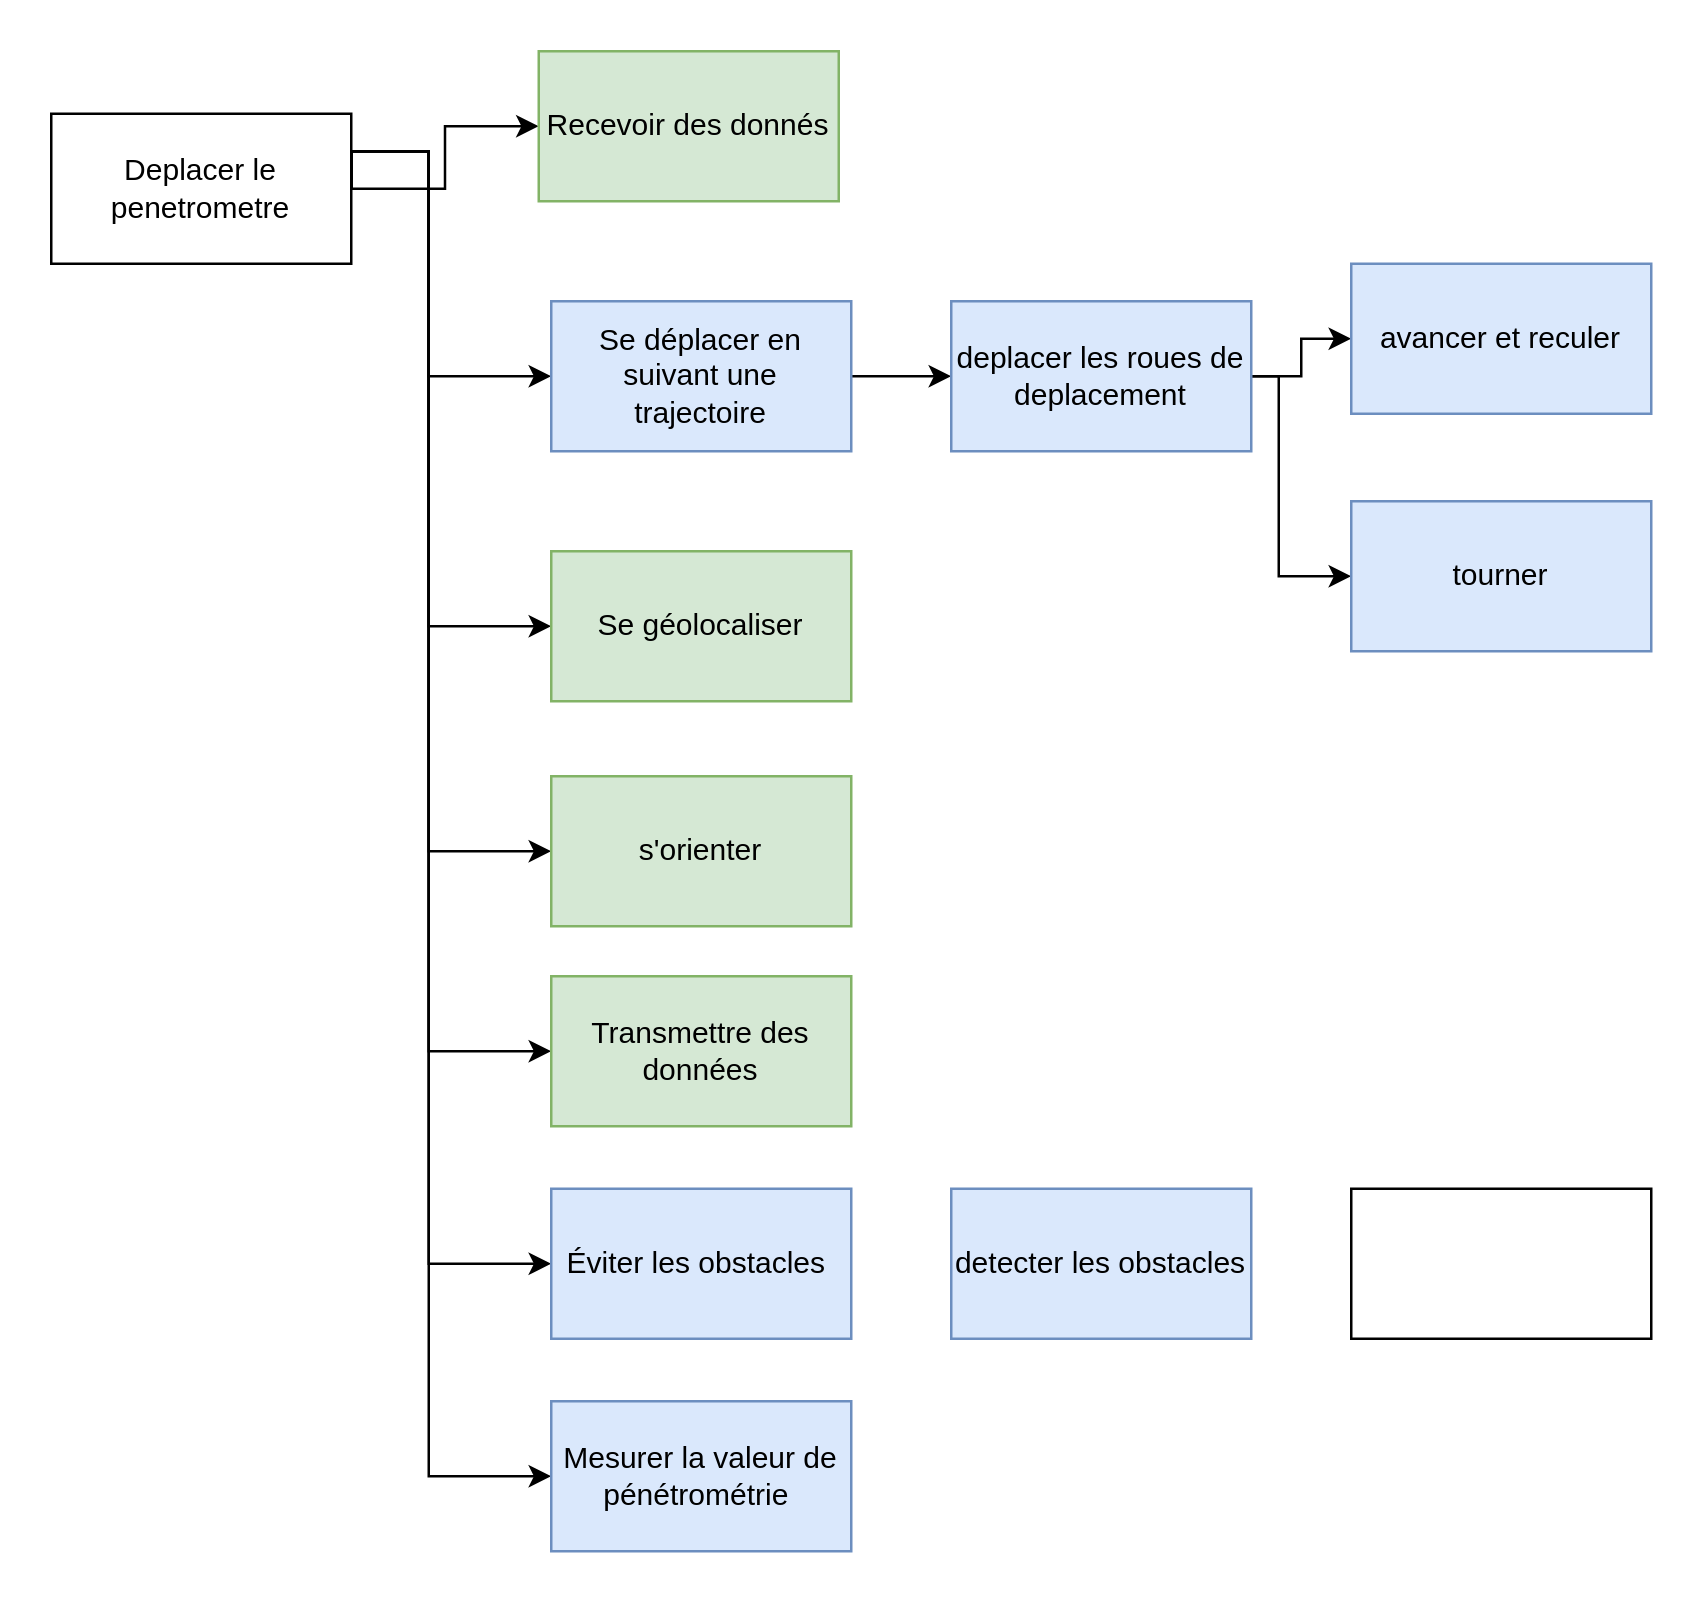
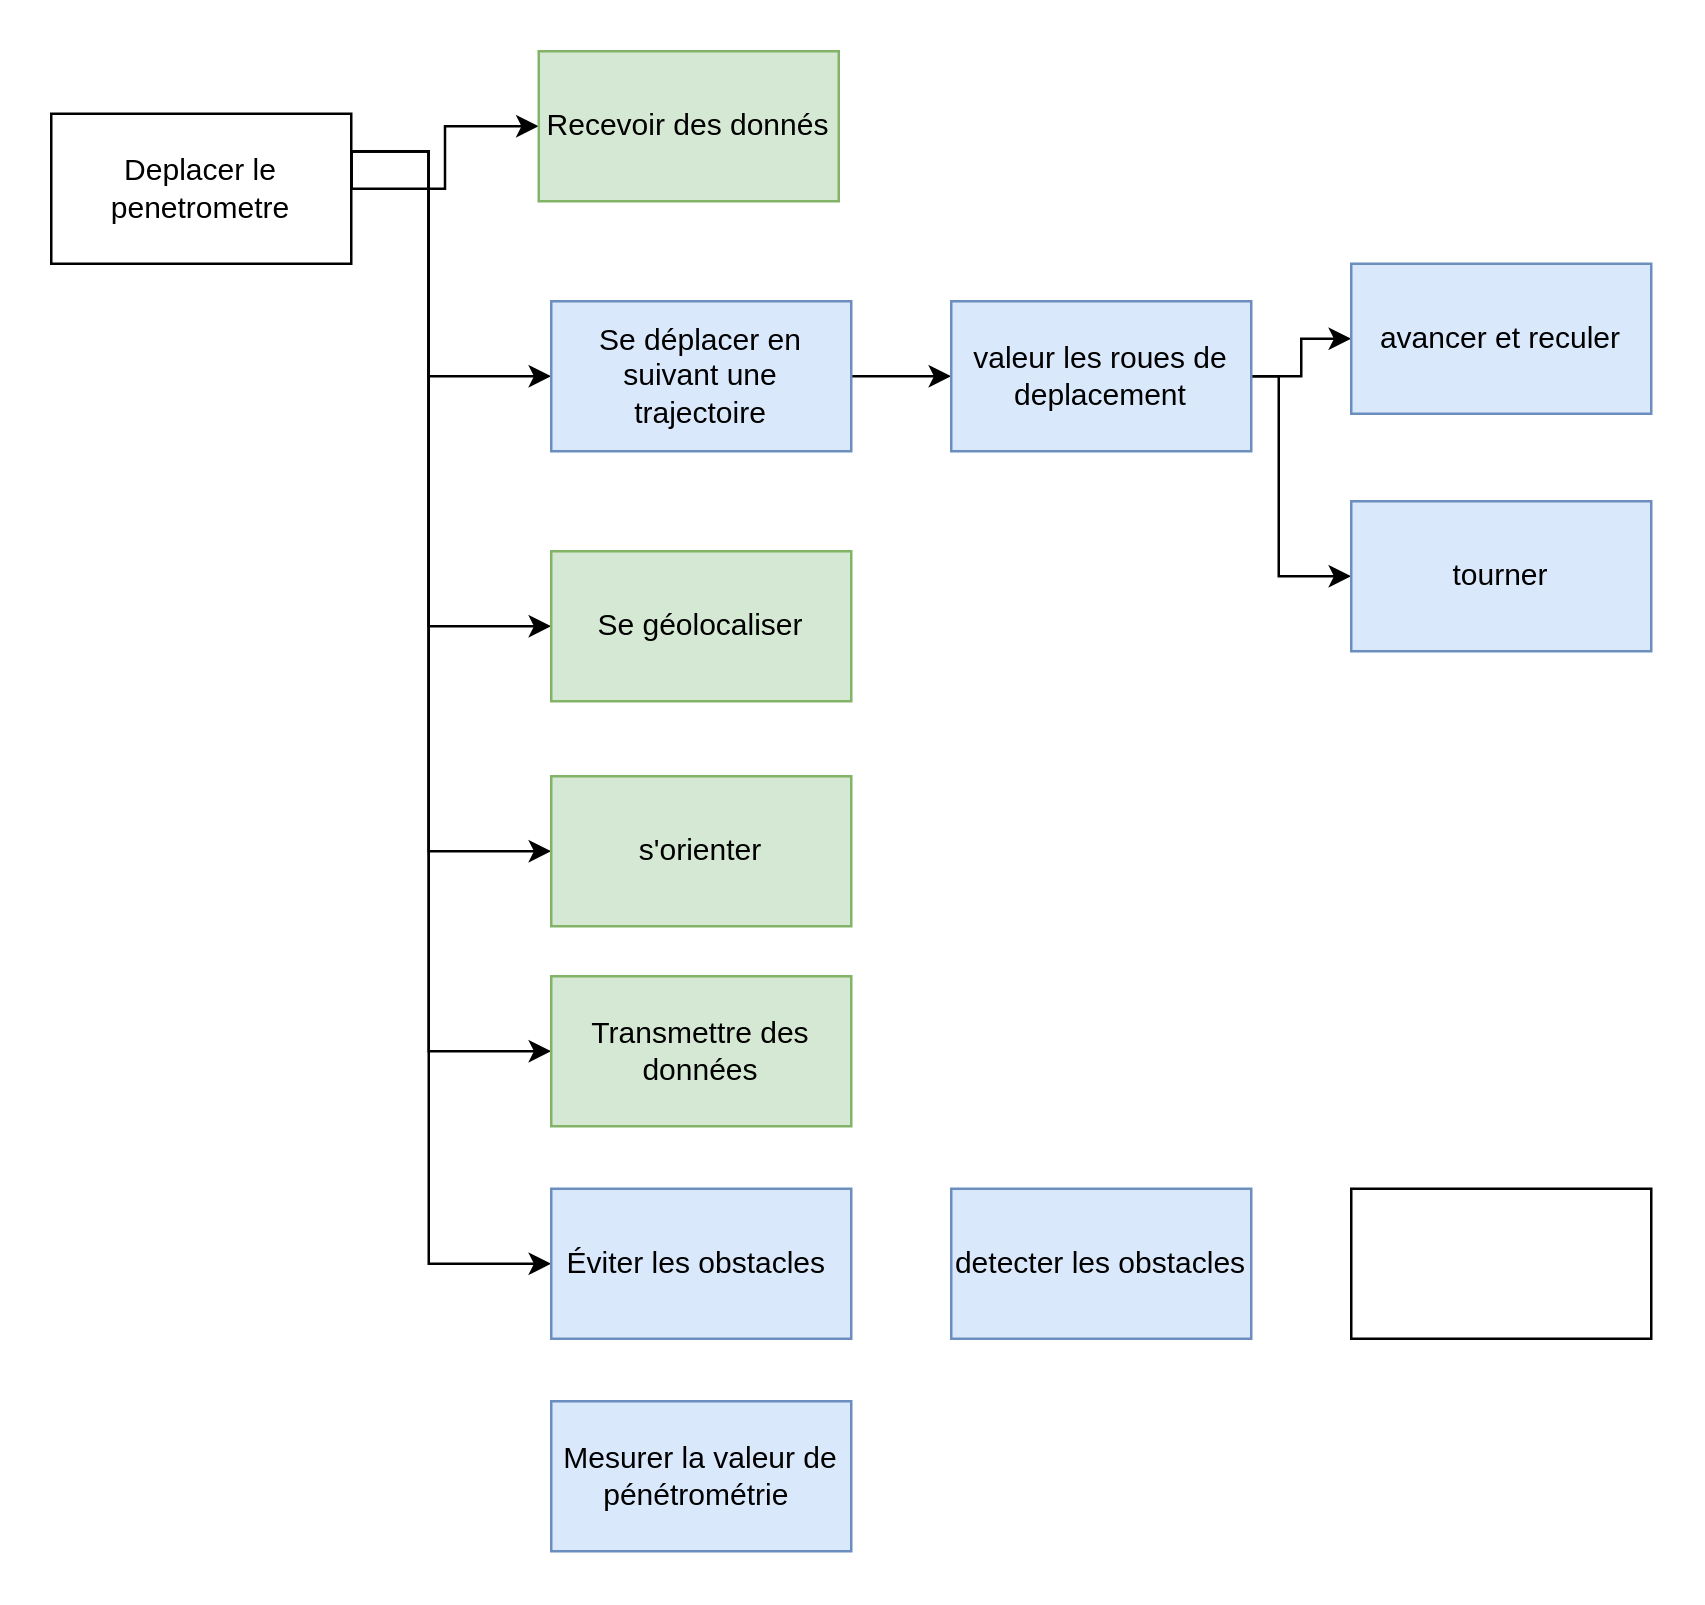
(1101, 376) -> (1101, 376)
(429, 1425) -> none
